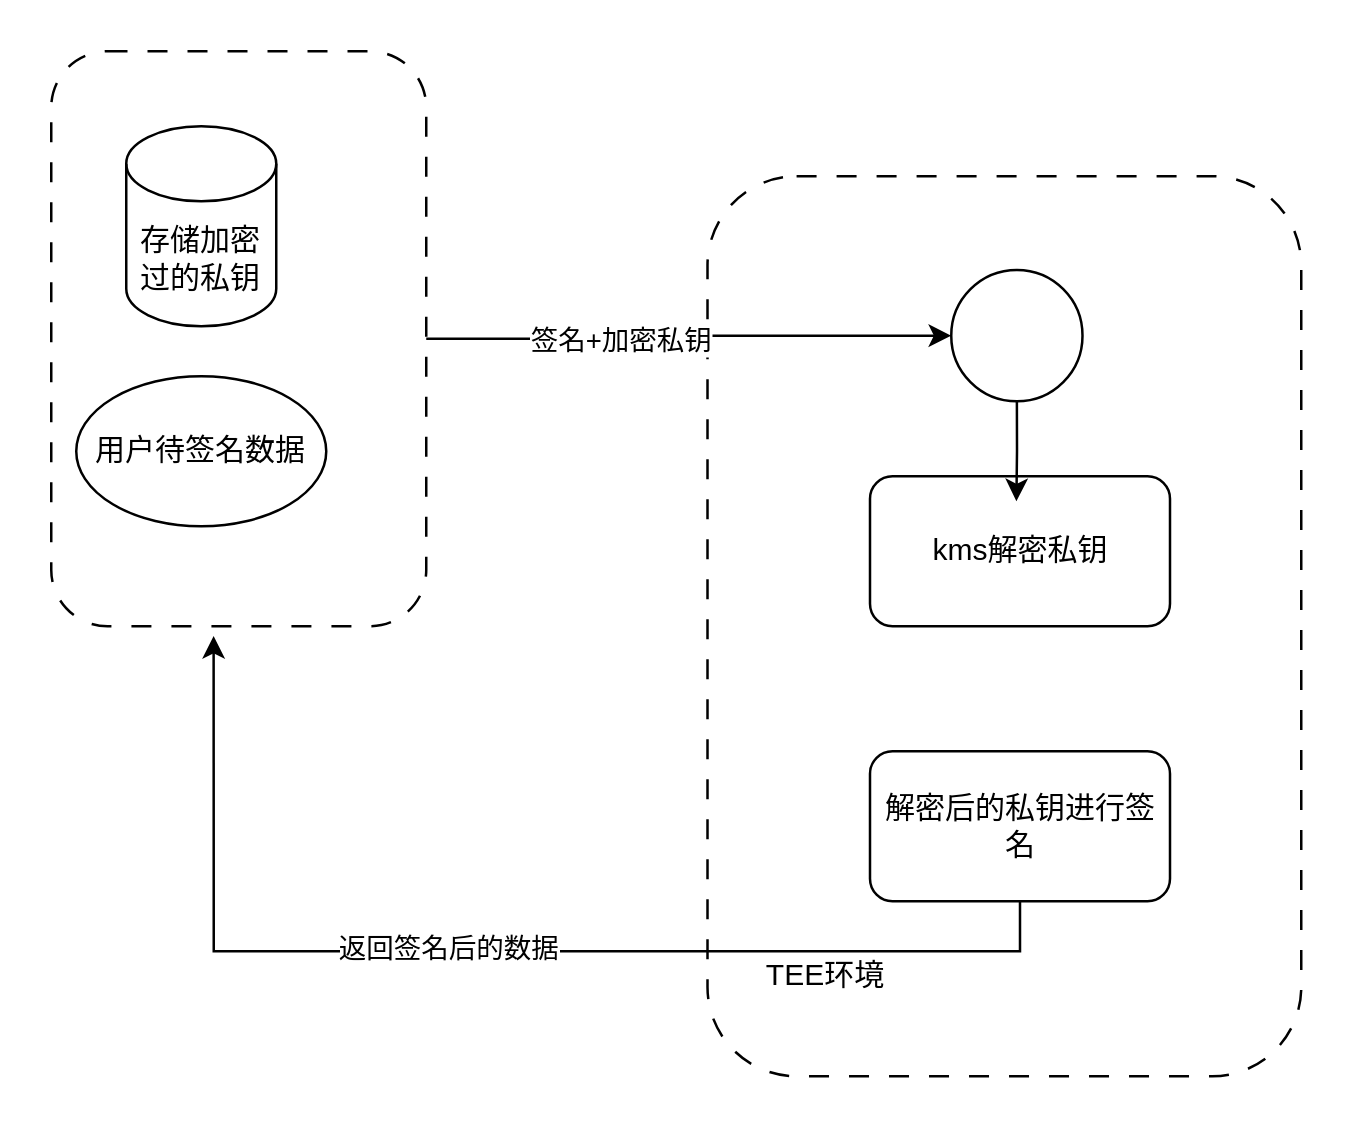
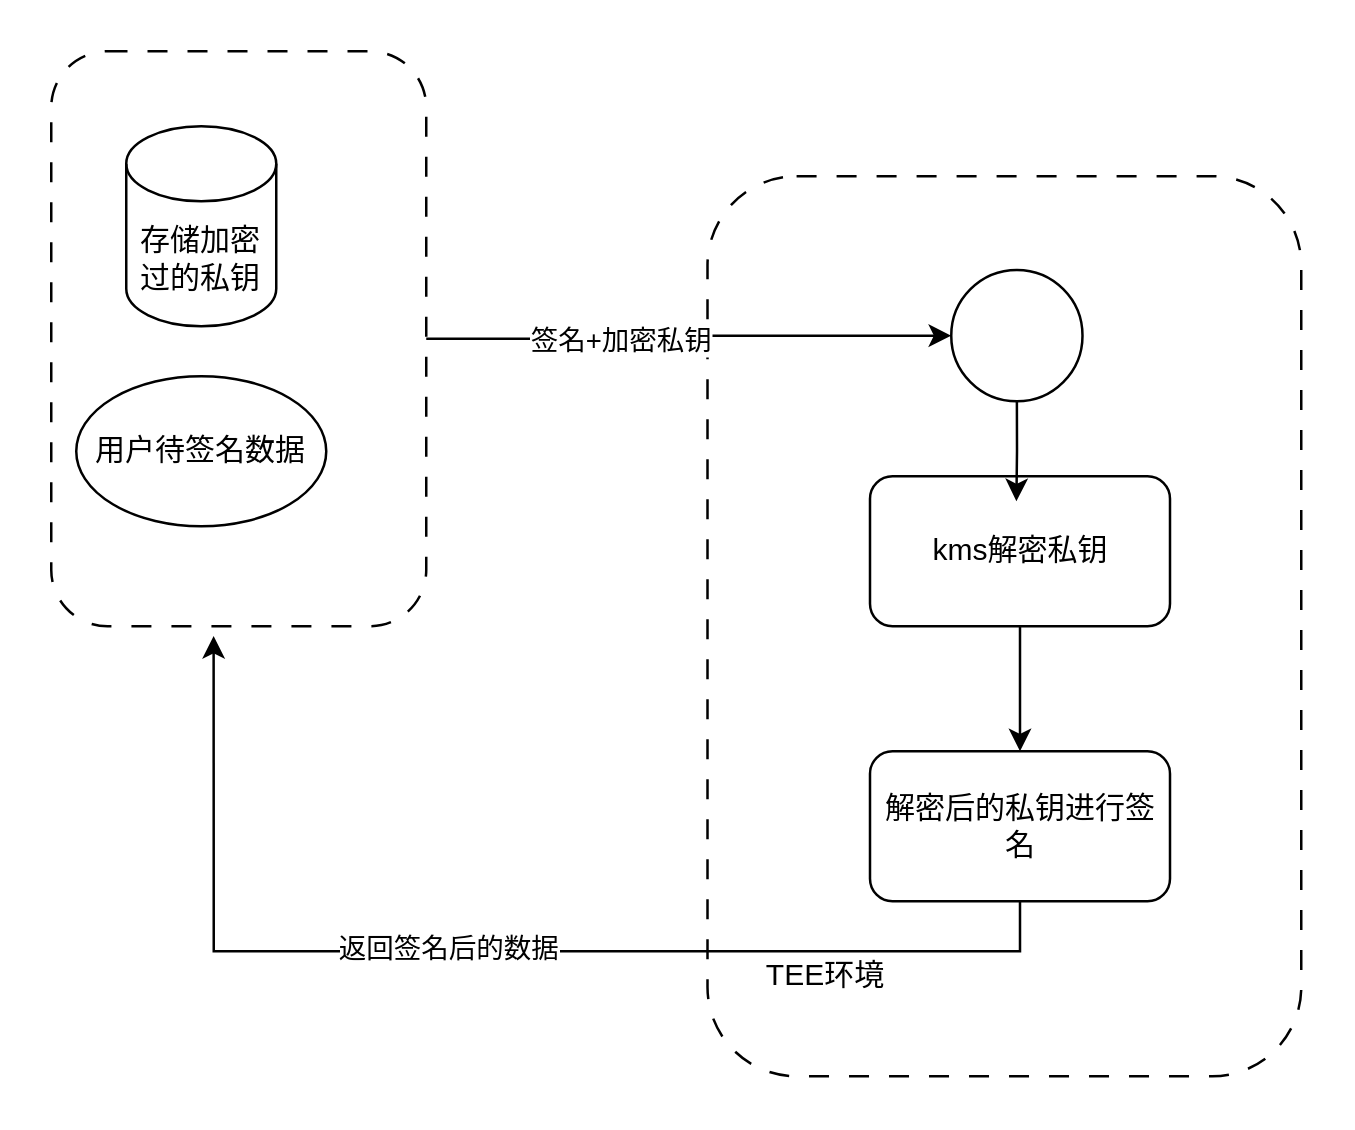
none -> (1020, 680)
